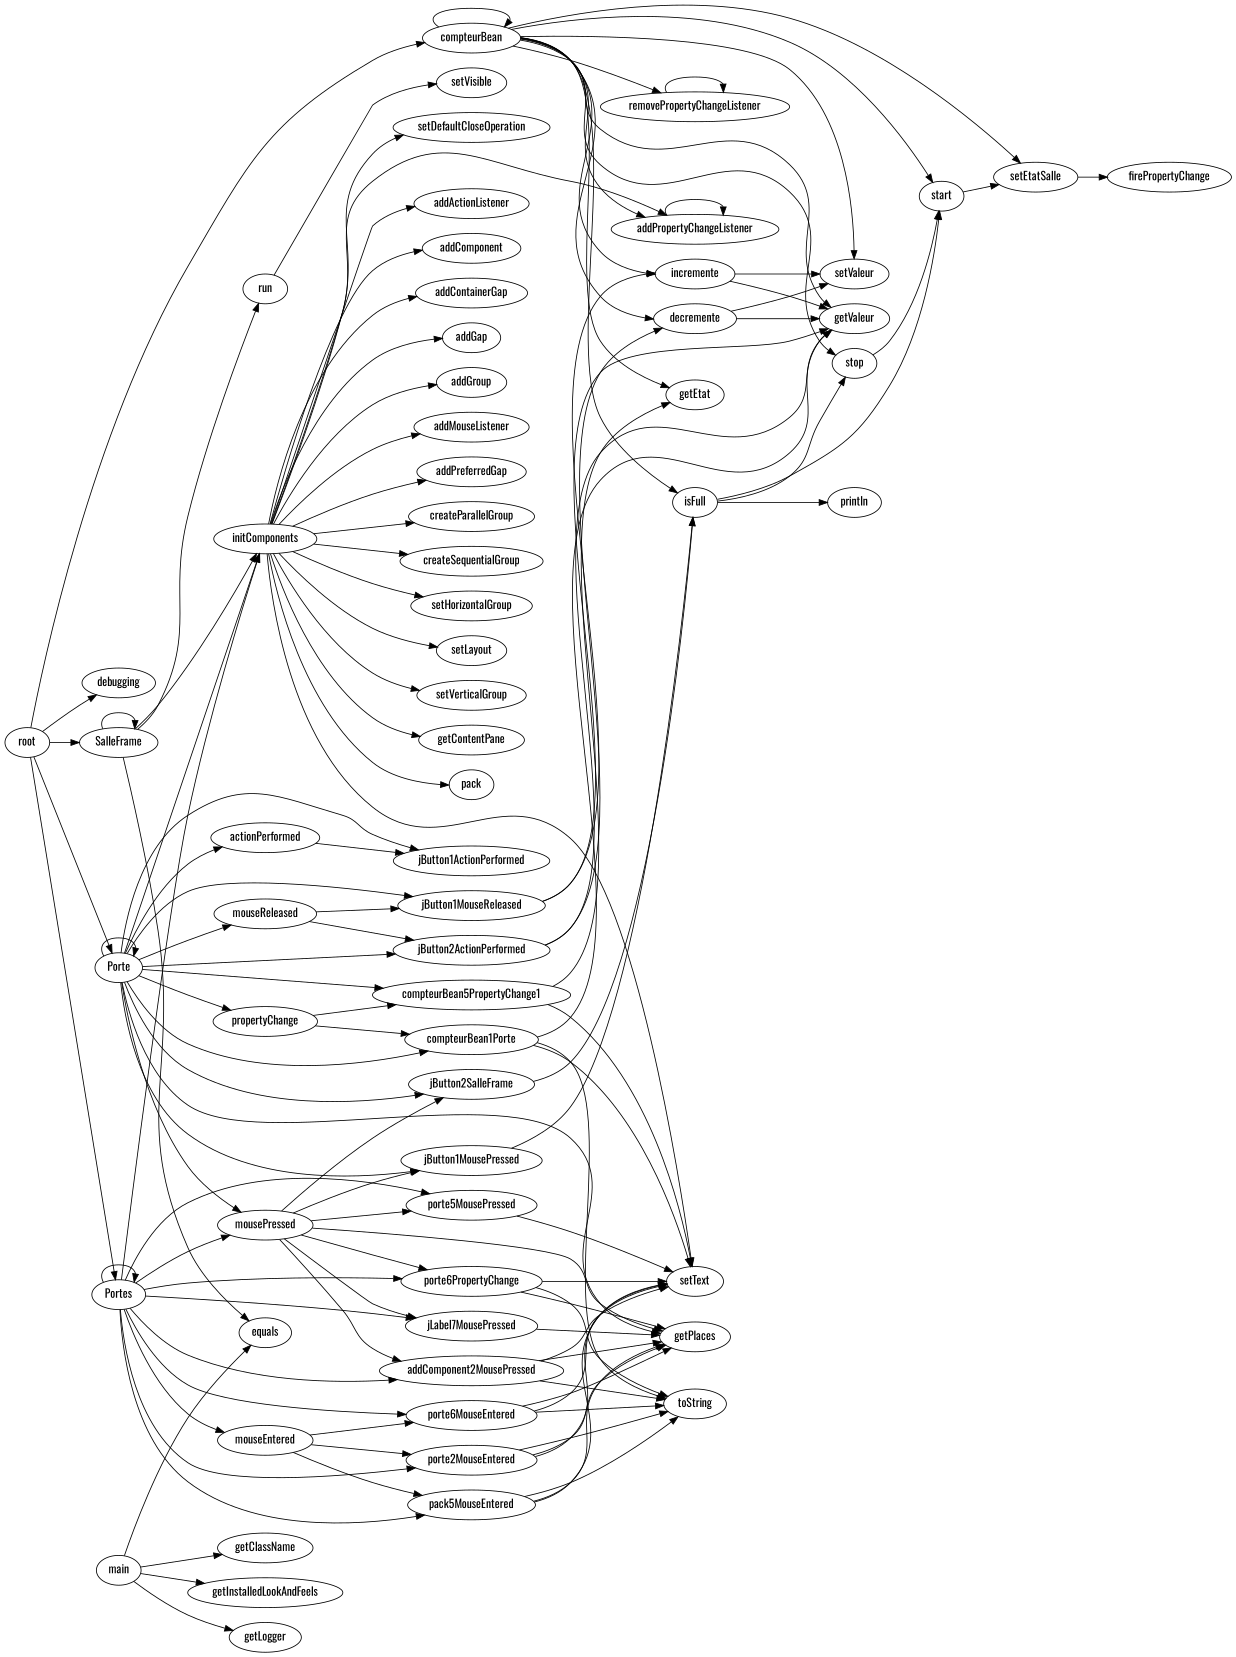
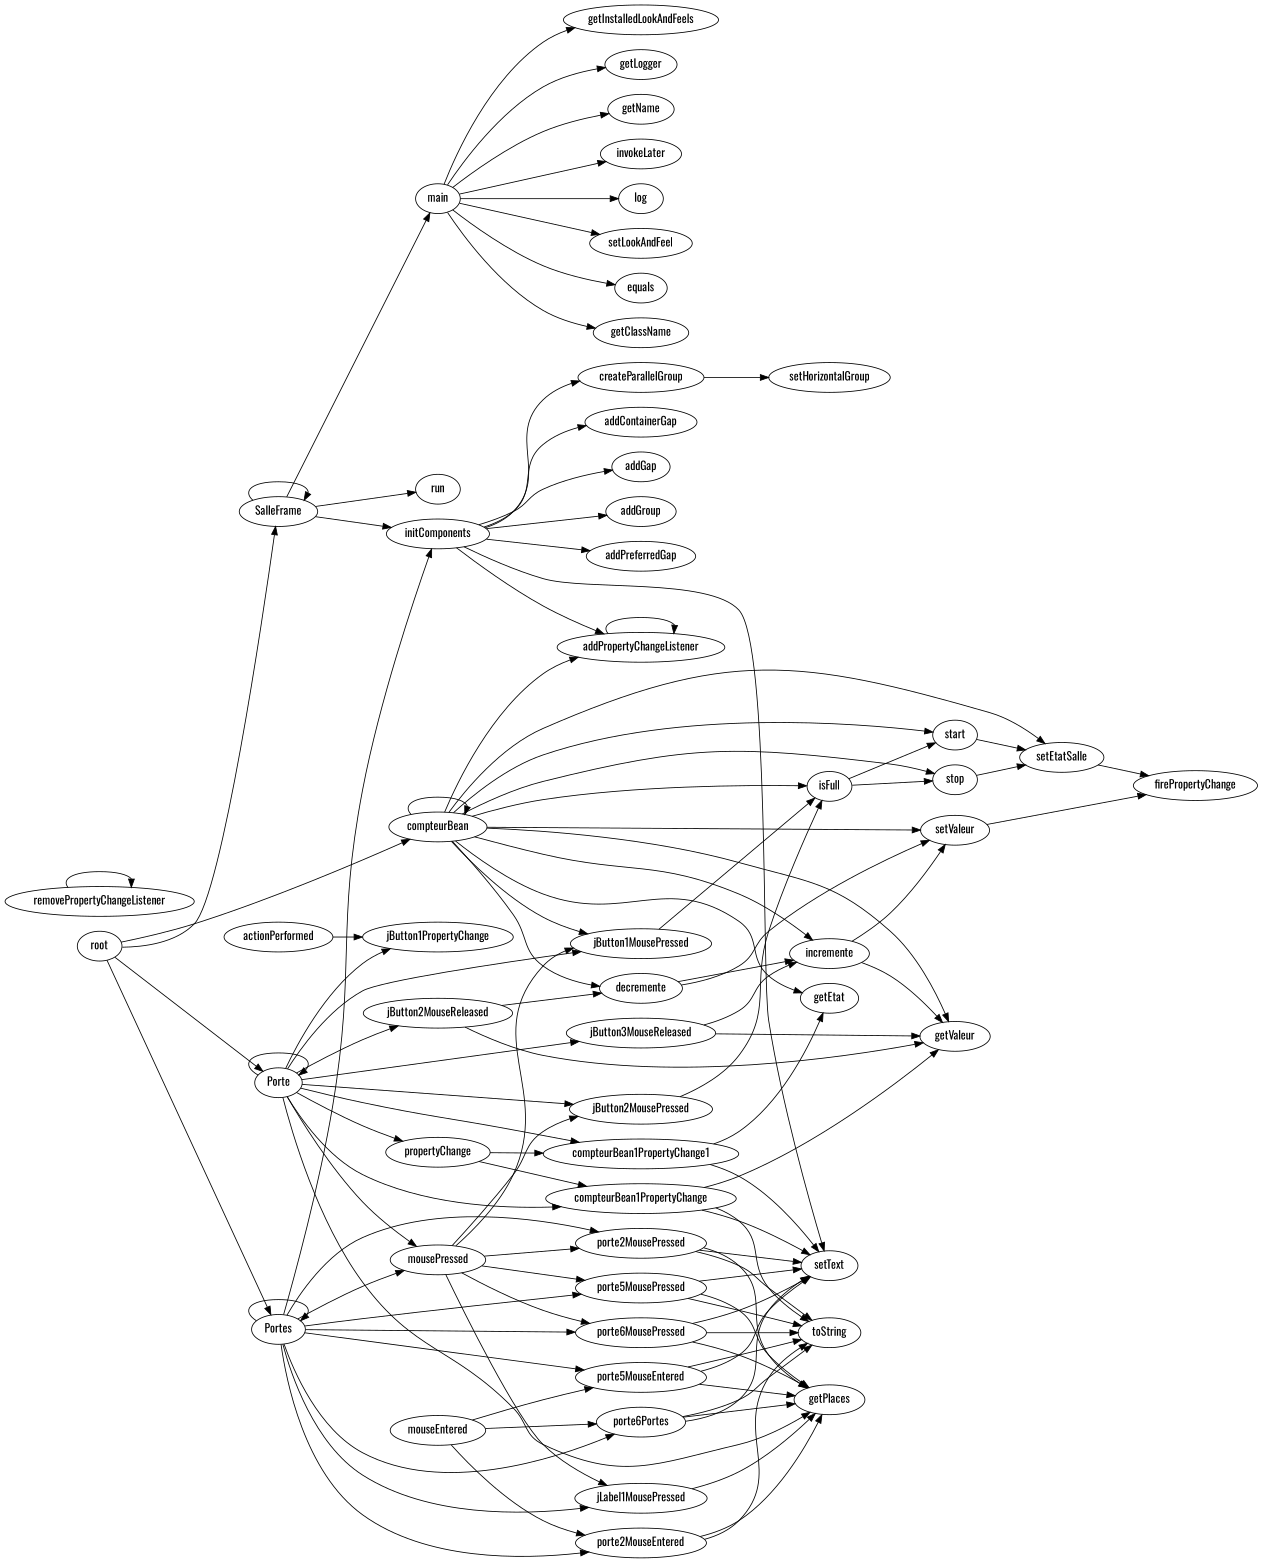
(584, 65) -> (510, 895)
(472, 83) -> none
none -> (641, 109)
(472, 127) -> none
none -> (641, 154)
none -> (641, 199)
(472, 204) -> none
none -> (641, 243)
(472, 248) -> none
(916, 293) -> (997, 771)
(774, 319) -> (742, 970)
(472, 427) -> none
(855, 502) -> none
(472, 561) -> none
(353, 577) -> (732, 377)
(472, 651) -> none
(119, 683) -> none
(472, 695) -> none
(472, 740) -> none
(191, 757) -> none
(472, 785) -> none
none -> (1062, 810)
(472, 861) -> (438, 937)
(160, 893) -> none
(472, 906) -> (641, 1033)
(265, 914) -> none
(472, 950) -> (438, 1013)
(472, 995) -> (641, 1154)
(472, 1040) -> (641, 1199)
(161, 1061) -> (356, 359)
(472, 1084) -> (641, 1109)
(499, 1245) -> (751, 1323)
(472, 1281) -> (641, 1333)
none -> (751, 1313)
(472, 1326) -> (641, 1498)
(585, 1364) -> none
(472, 1371) -> (641, 1243)
(158, 1380) -> none
(472, 1416) -> (641, 1422)
(472, 1505) -> (641, 1377)
